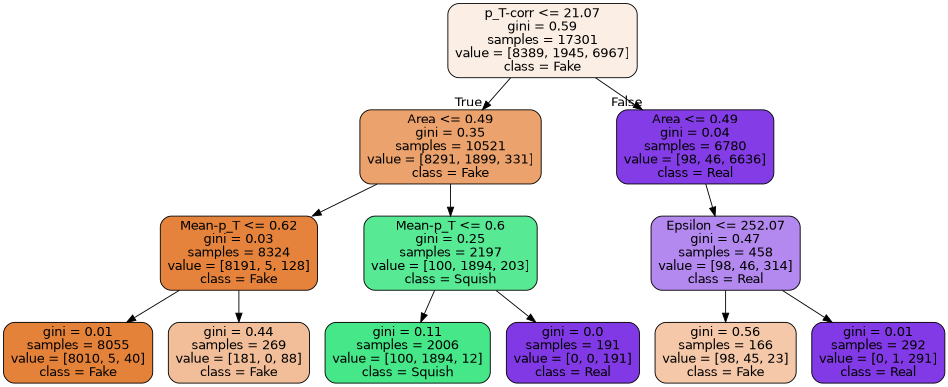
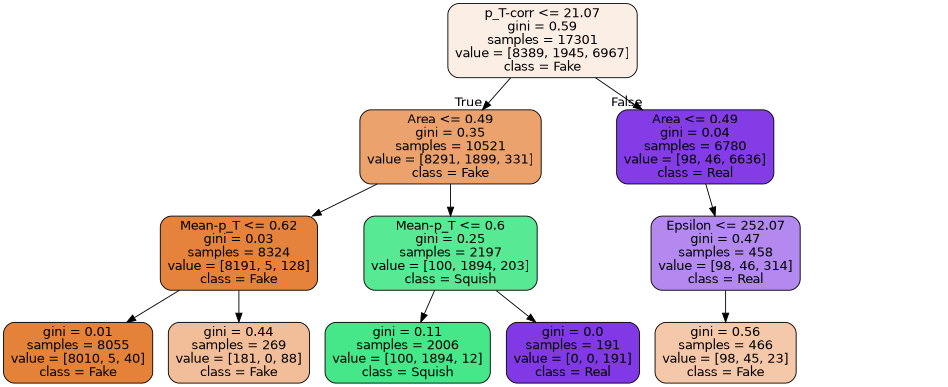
(726, 353) -> (726, 353)
(878, 353) -> none
